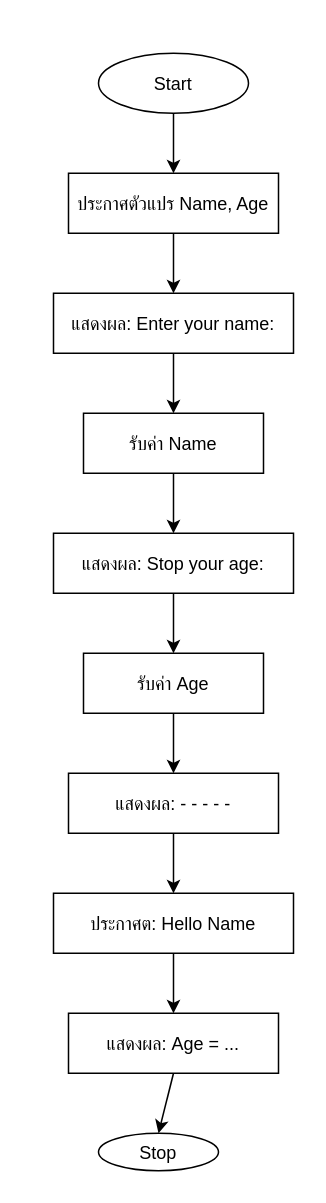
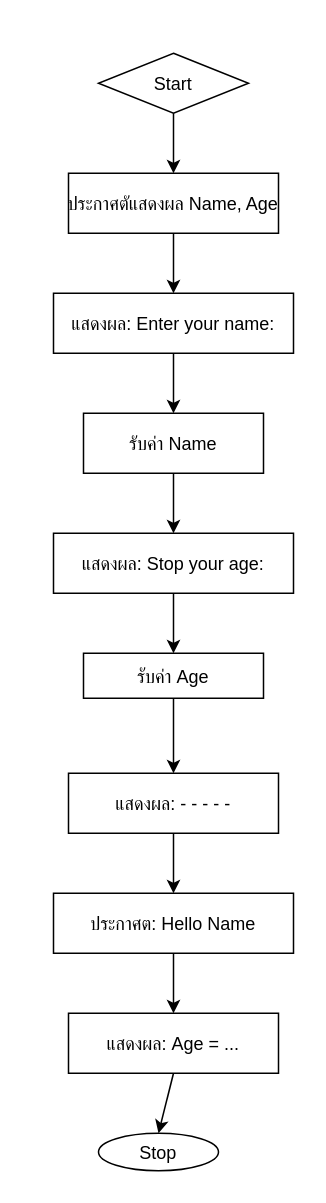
(173, 83) -> (173, 83)
(173, 204) -> (173, 204)
(173, 683) -> (173, 676)
